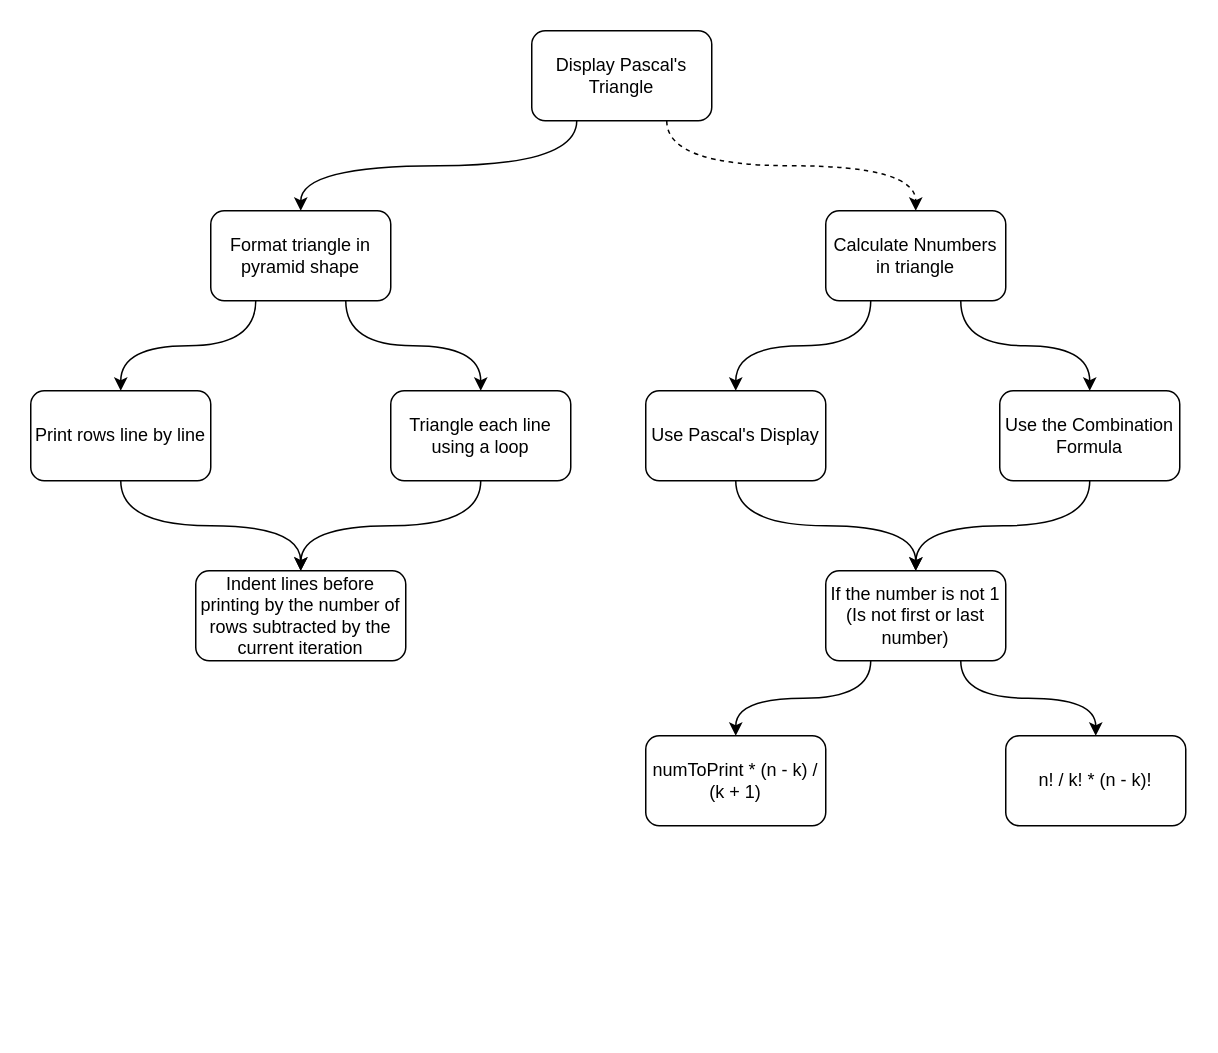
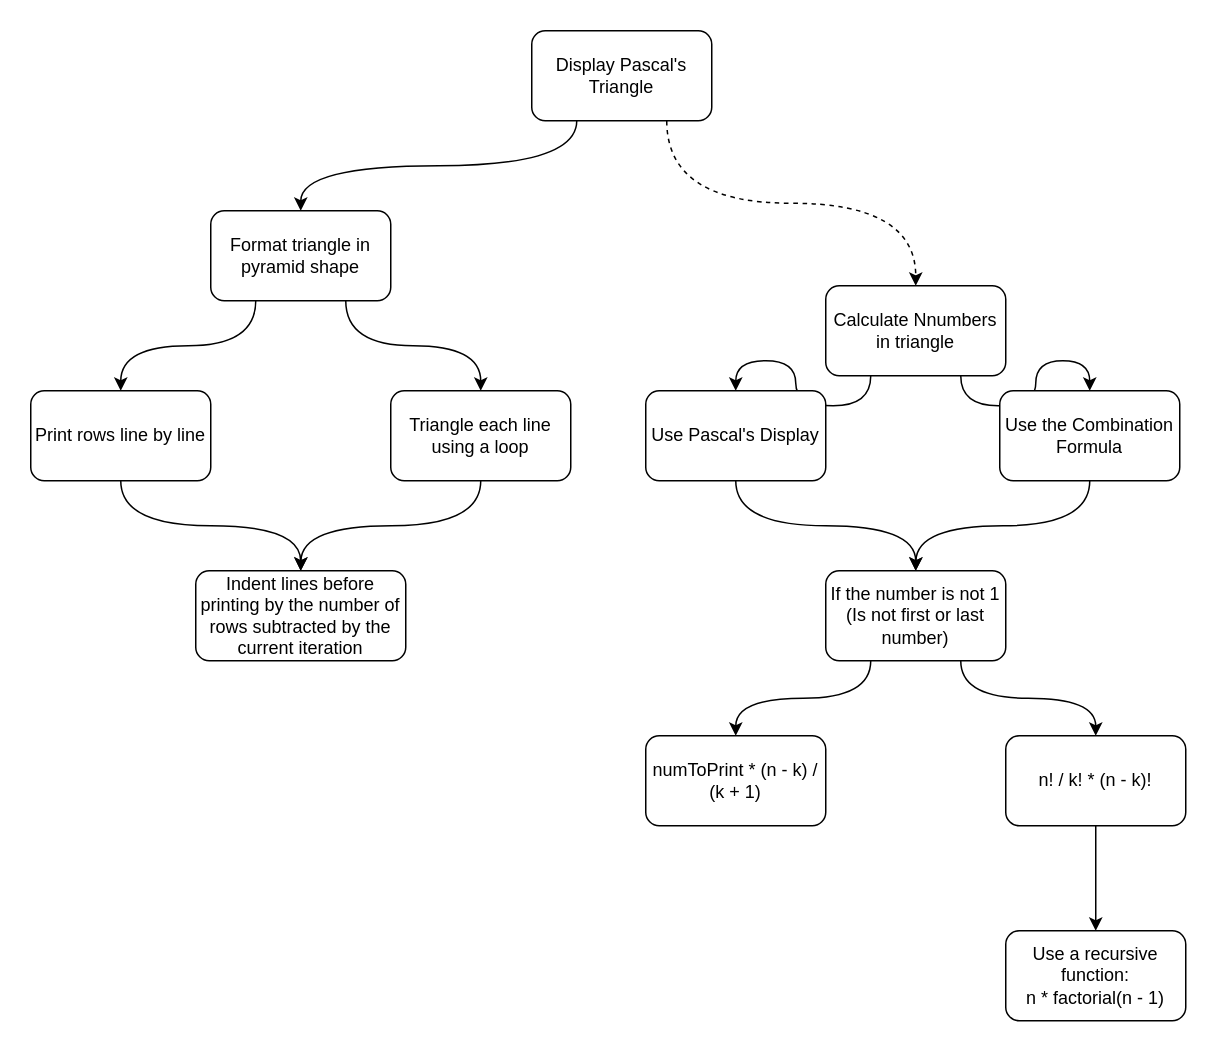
(916, 256) -> (916, 331)
none -> (1096, 875)
none -> (1096, 976)
